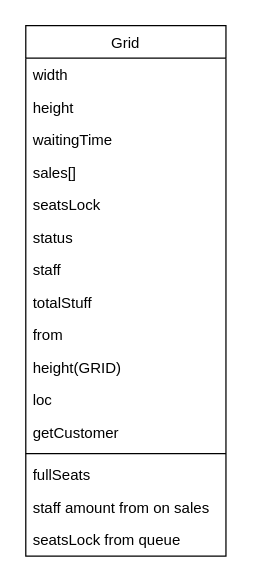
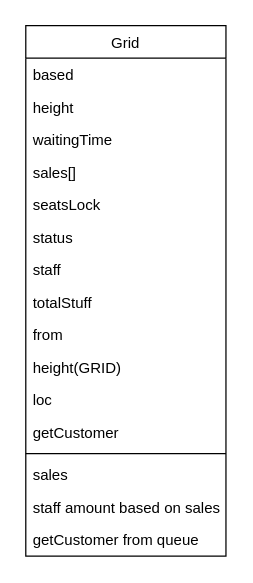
(52, 75) -> (54, 75)
(66, 475) -> (52, 475)
(132, 508) -> (136, 508)
(113, 540) -> (121, 540)
